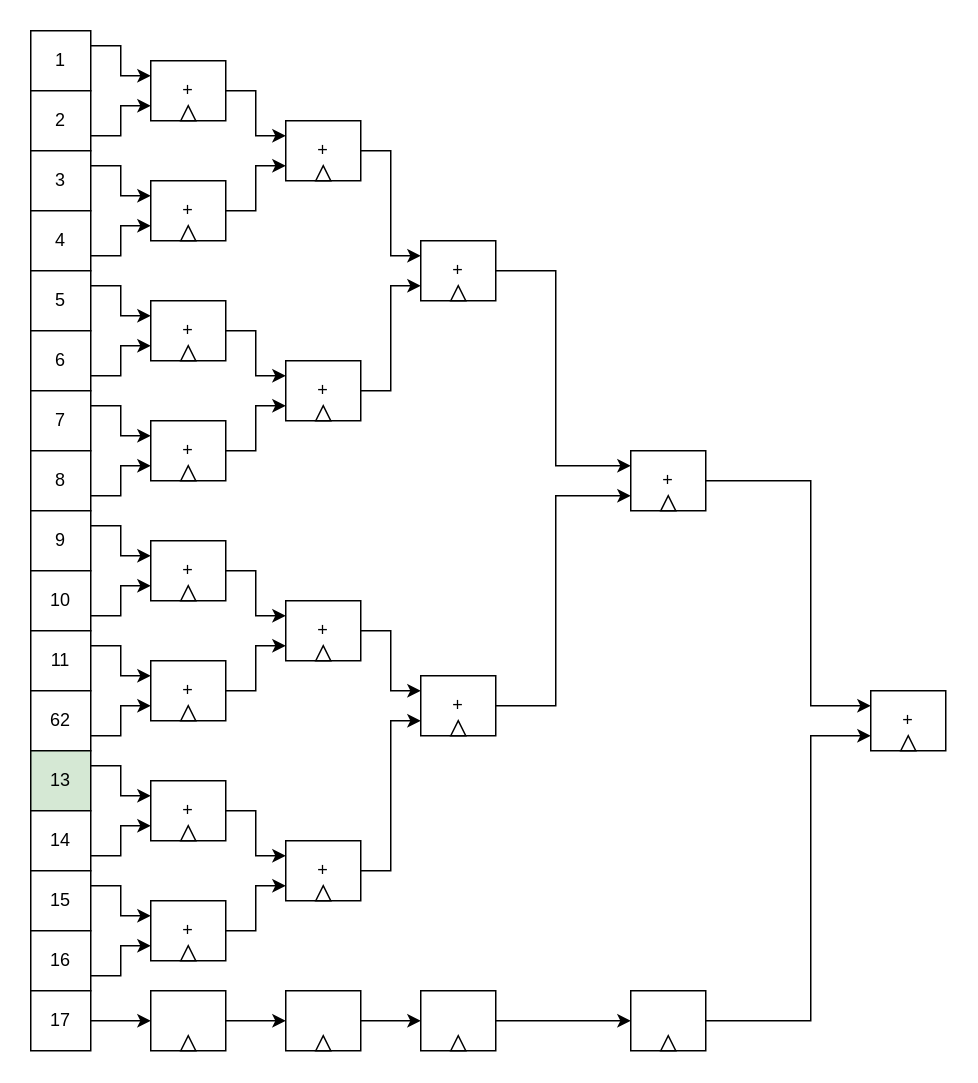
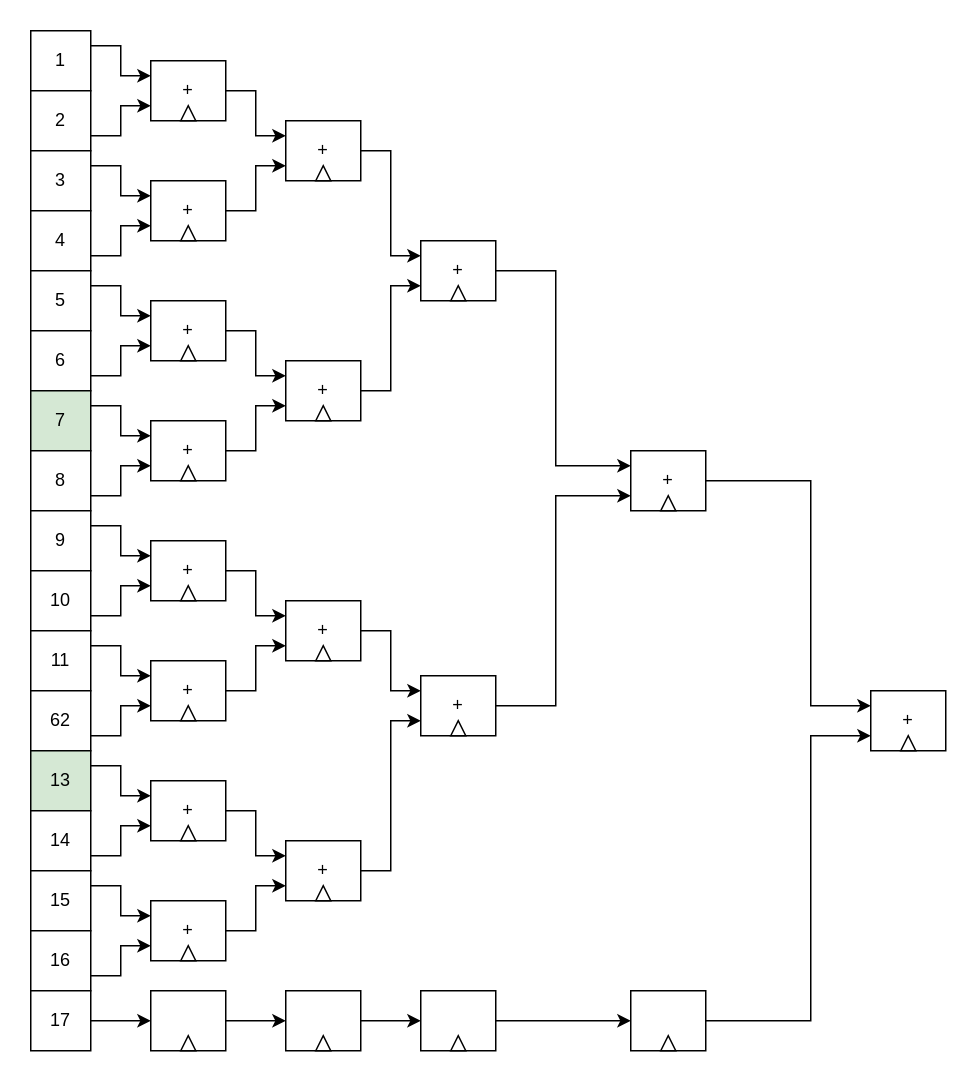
(61, 421) -> (61, 421)
